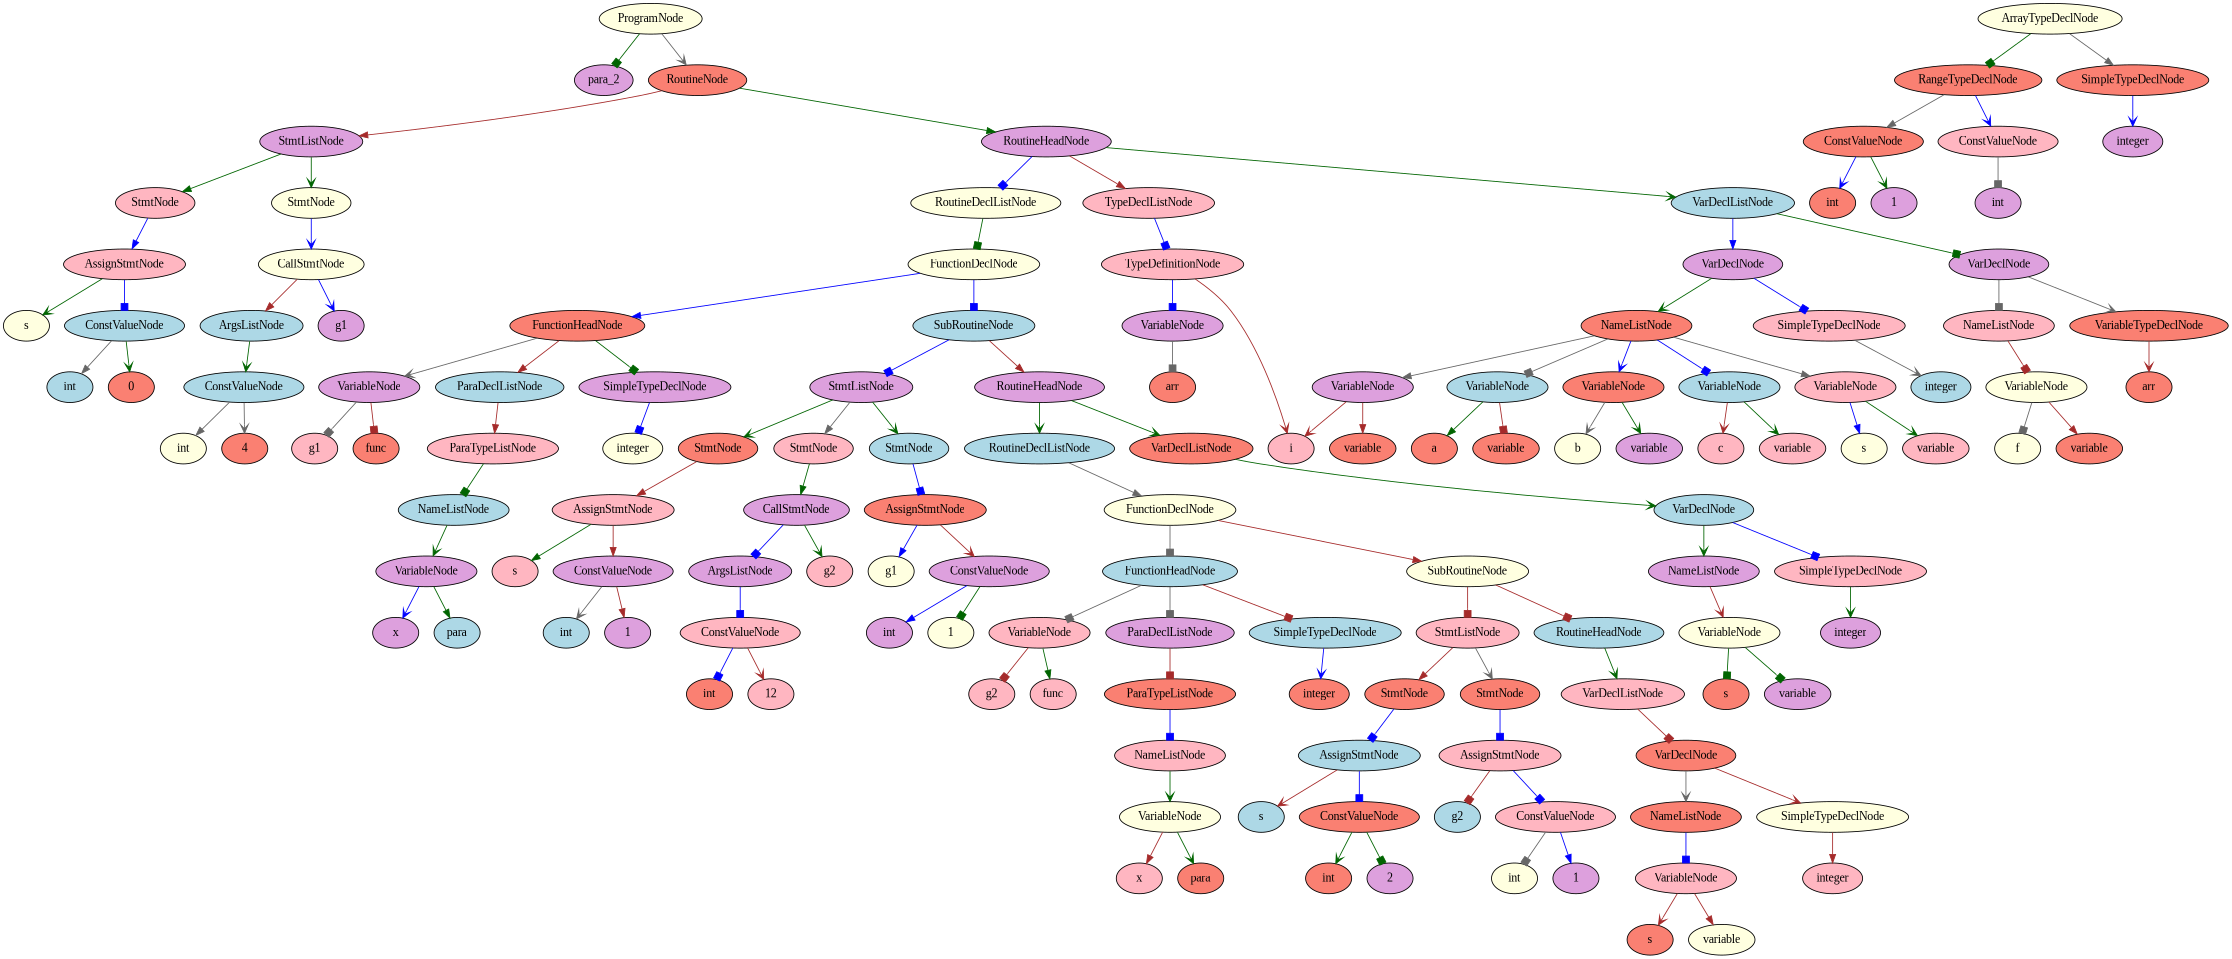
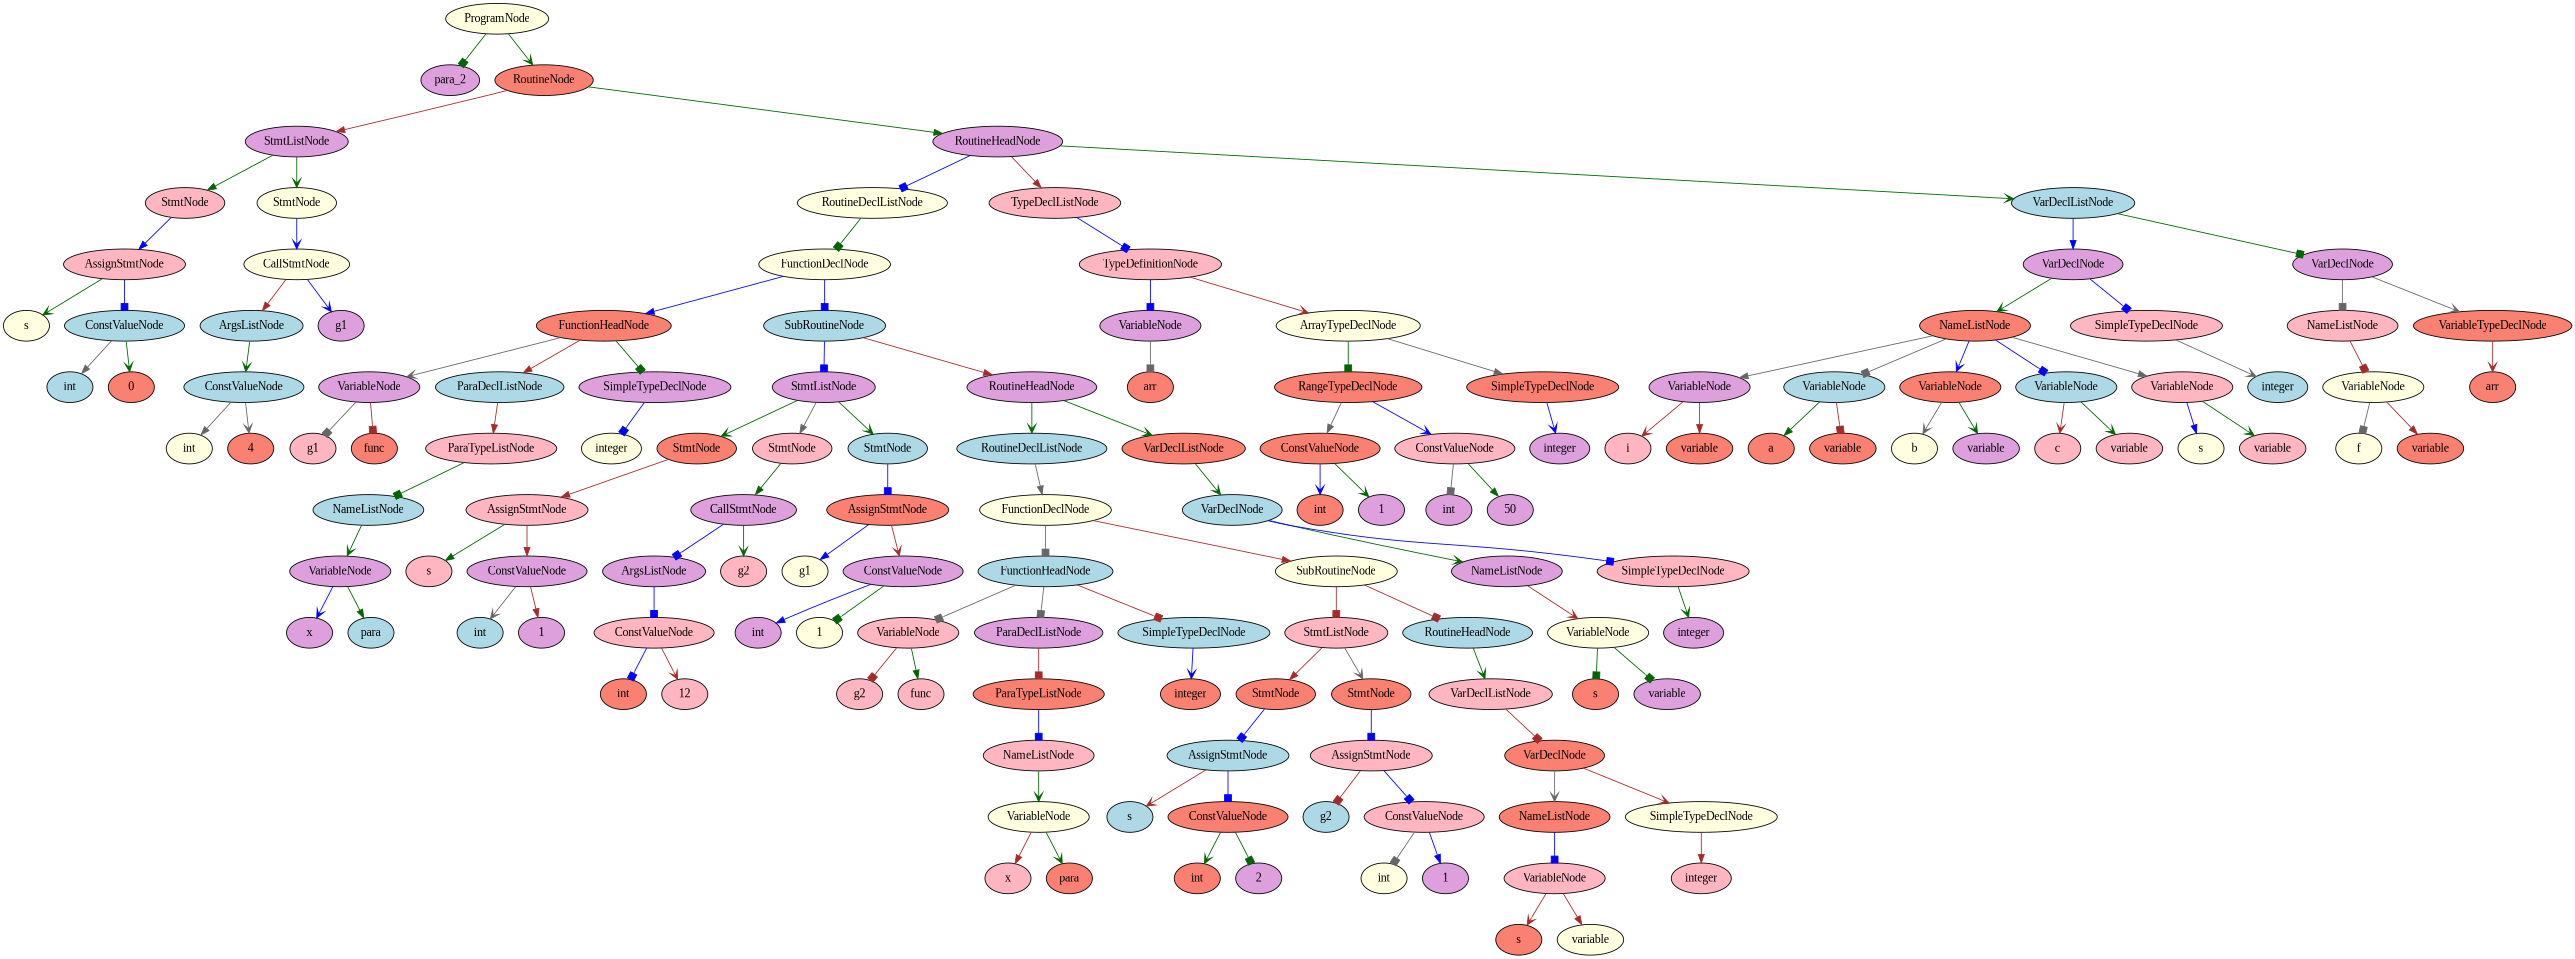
(671, 46) -> (518, 46)
(1252, 344) -> (1245, 294)
none -> (1510, 510)
